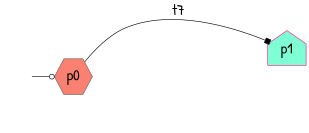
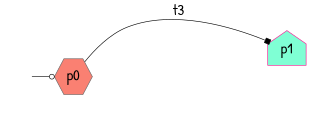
(179, 11) -> (179, 11)
